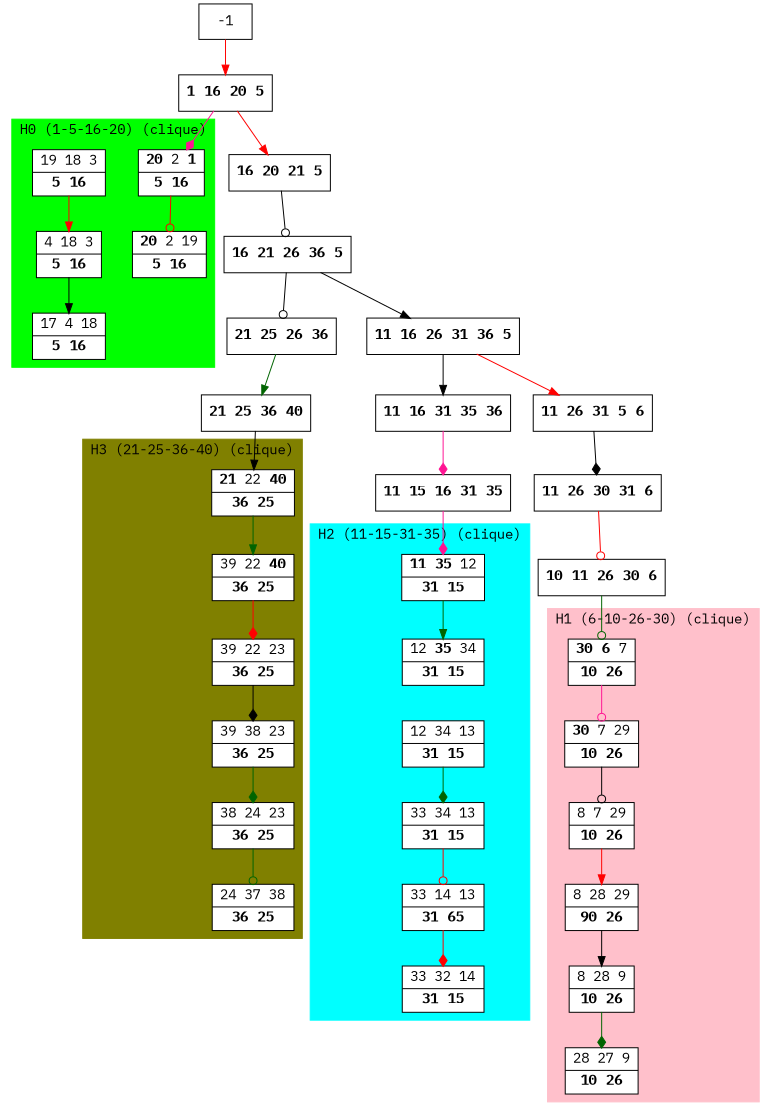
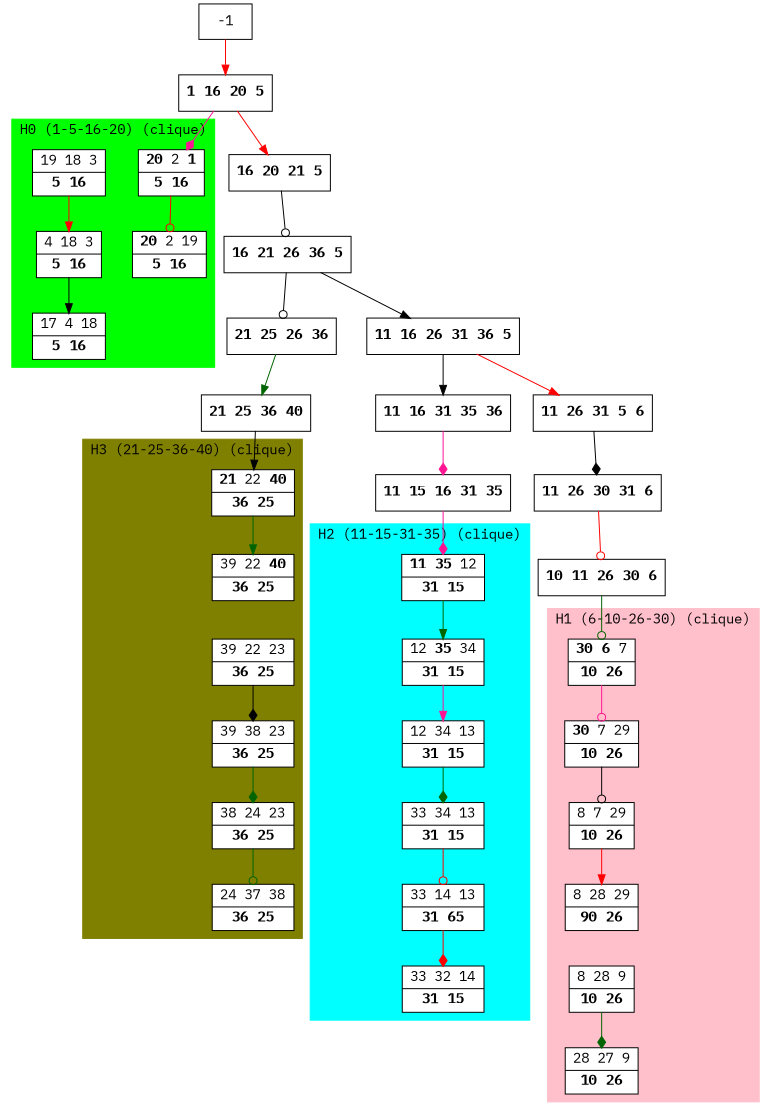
(253, 614) -> none
none -> (443, 698)
(602, 943) -> none
